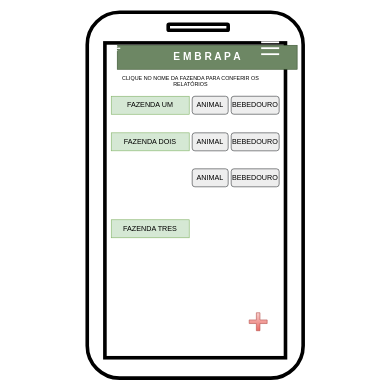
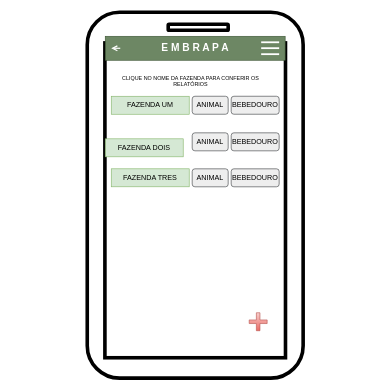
(207, 57) -> (195, 48)
(150, 142) -> (144, 148)
(150, 229) -> (150, 178)
